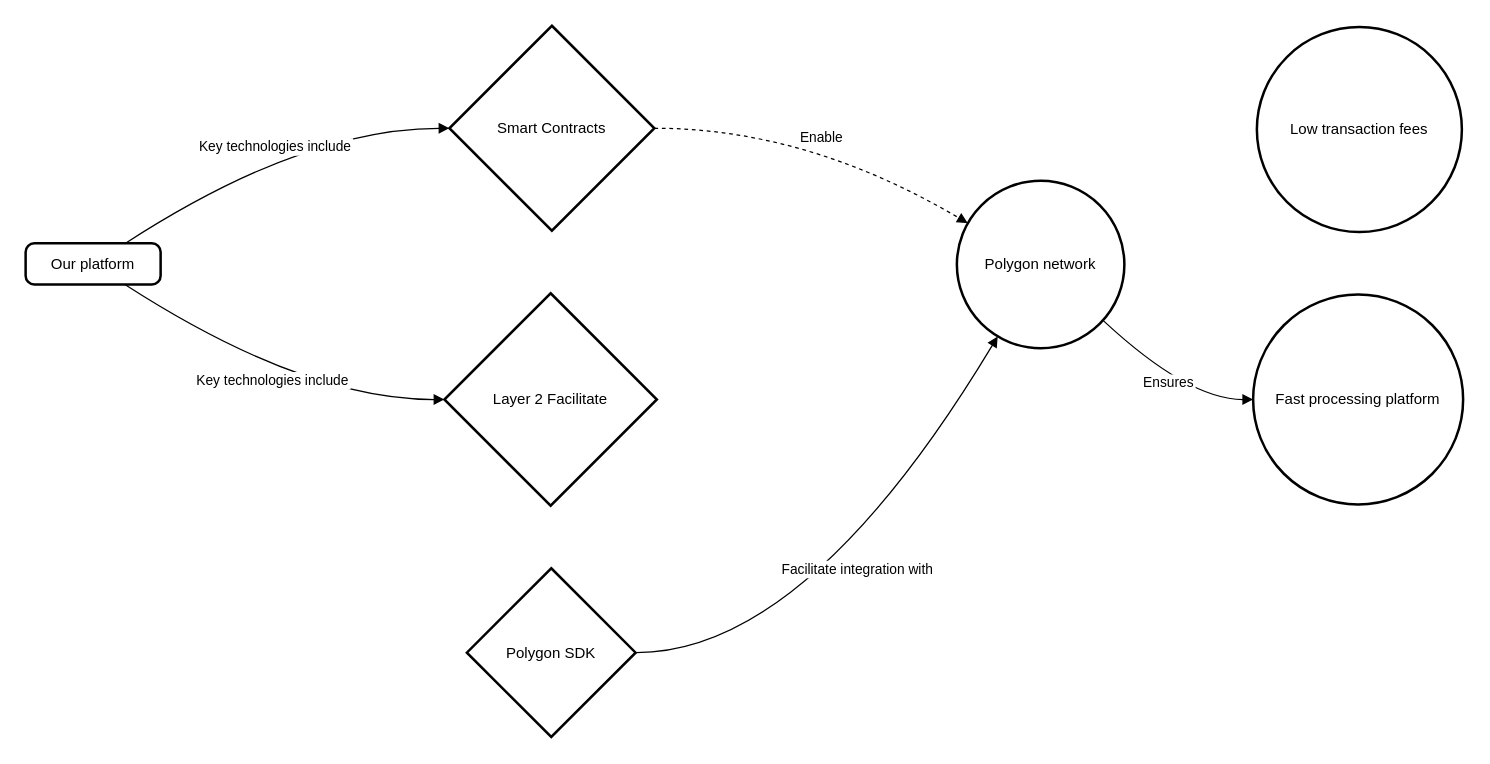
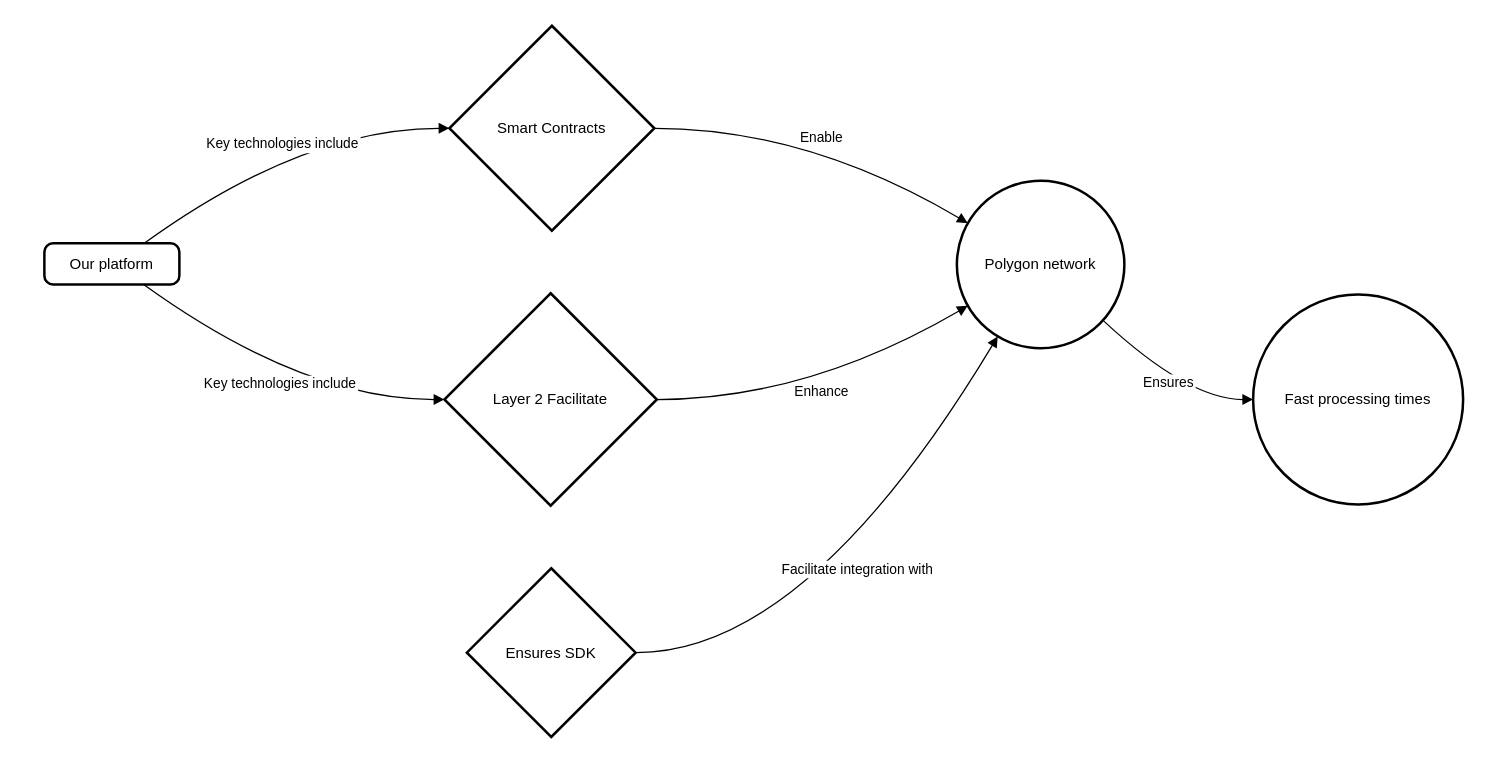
(1359, 129) -> none
(813, 153) -> (813, 153)
(93, 264) -> (112, 264)
none -> (813, 375)
(1358, 399) -> (1358, 399)
(551, 653) -> (551, 653)
